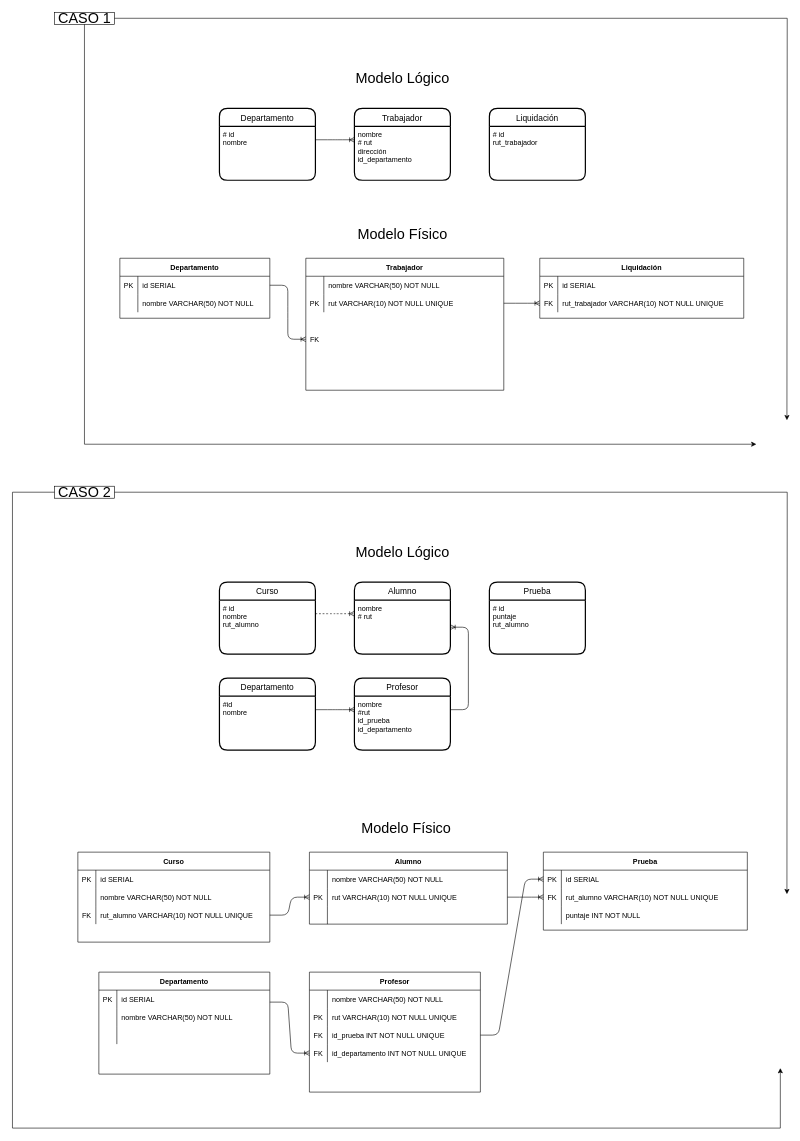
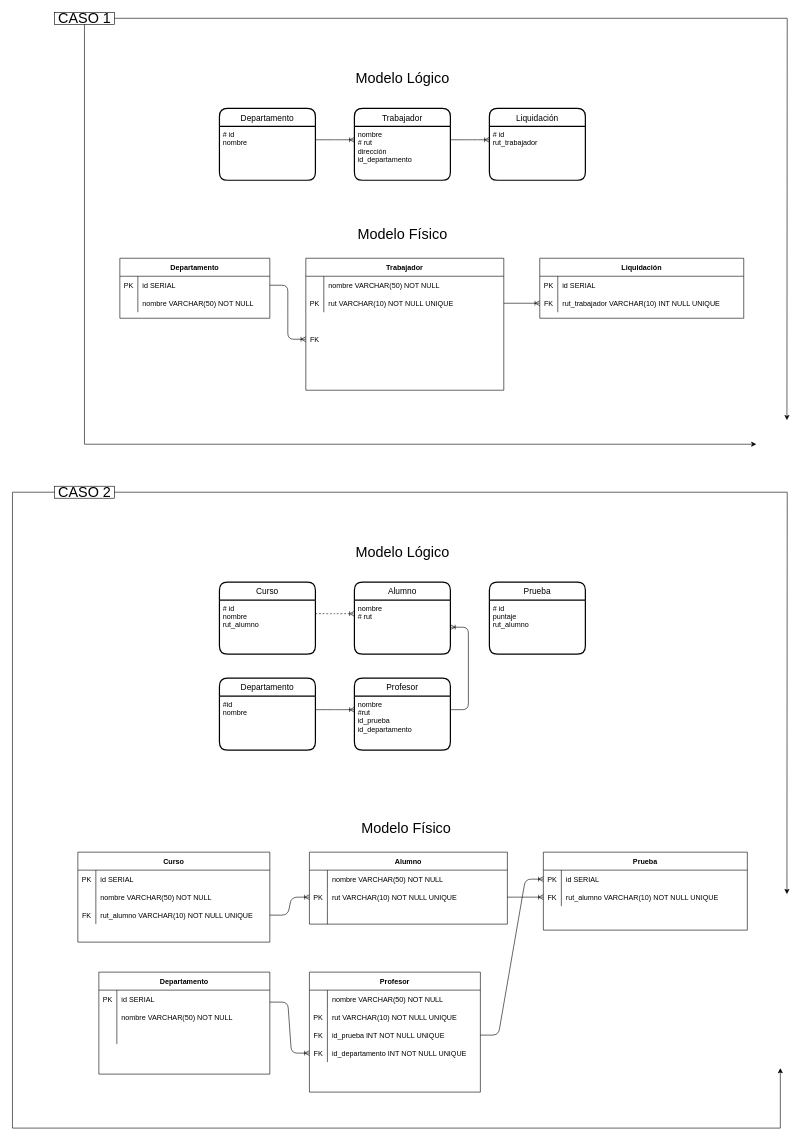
none -> (470, 140)
(643, 304) -> (643, 304)
(654, 915) -> none
